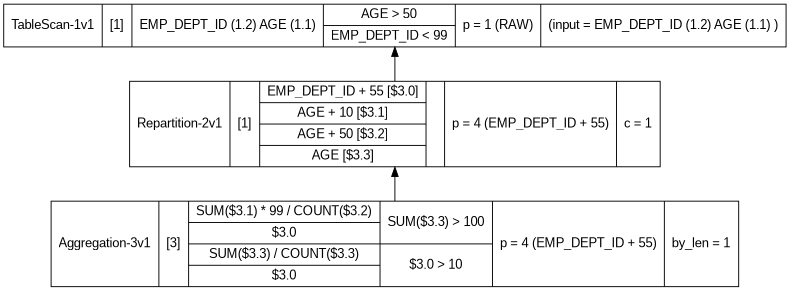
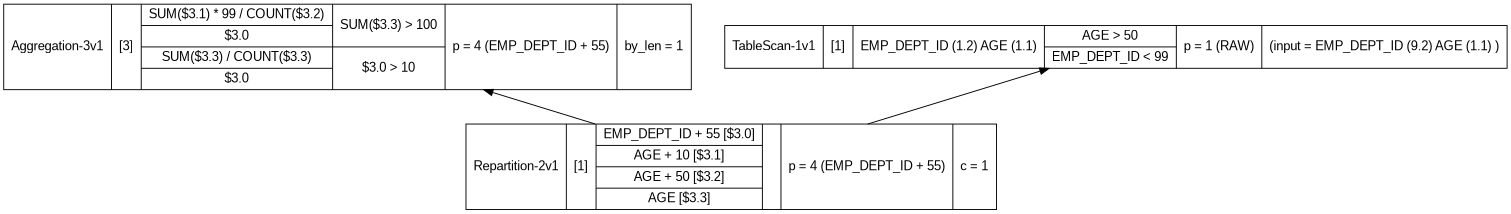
(663, 25) -> (1384, 46)
(395, 189) -> (544, 108)
